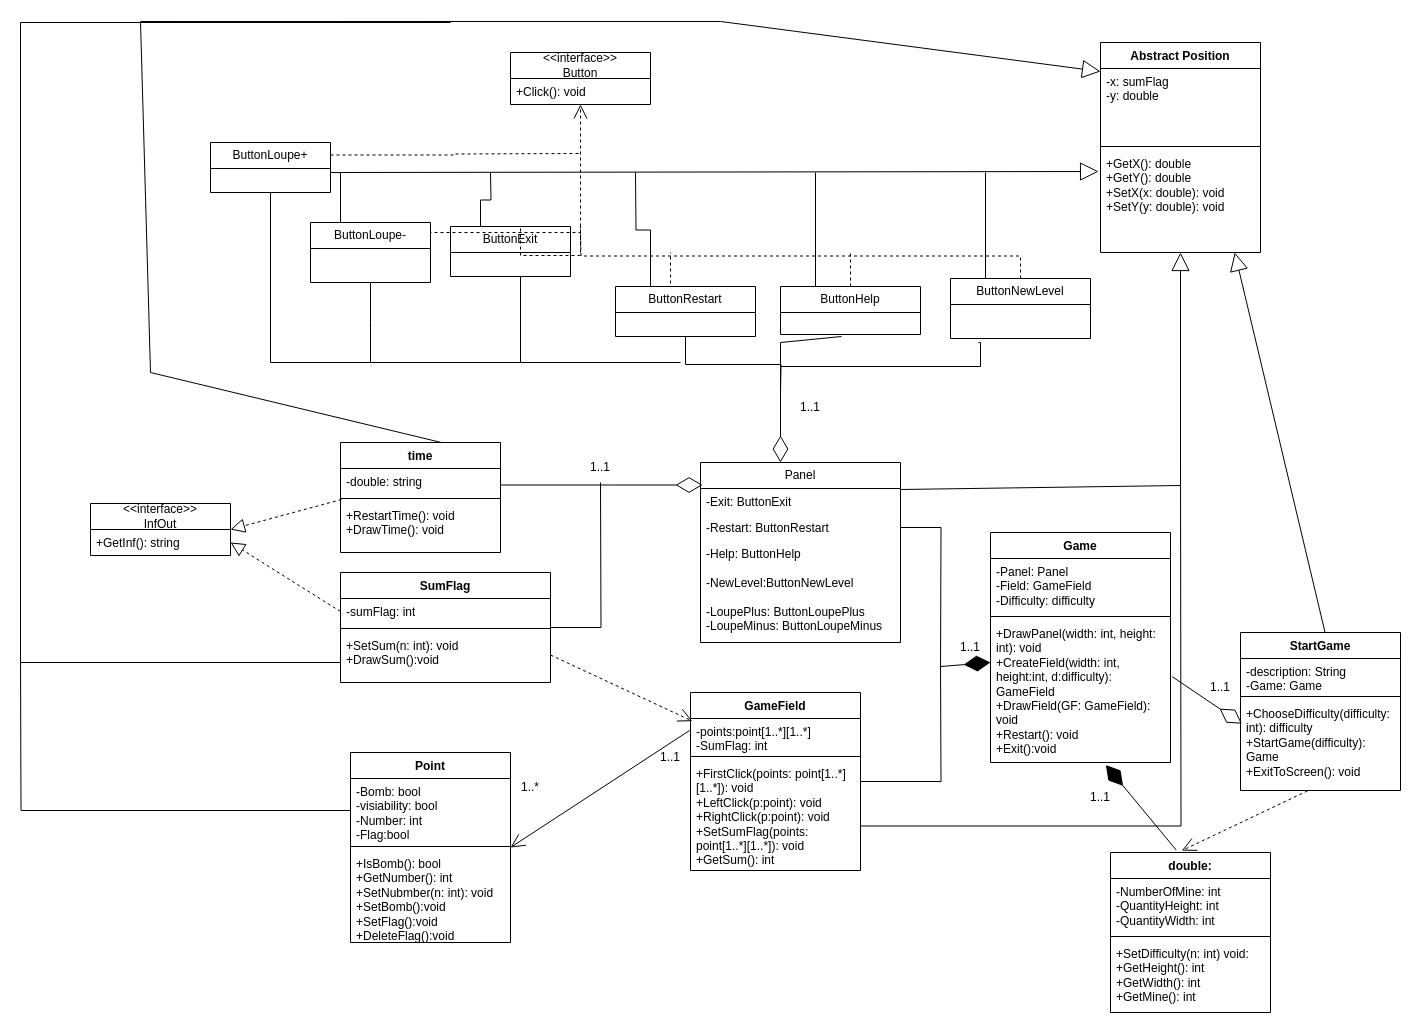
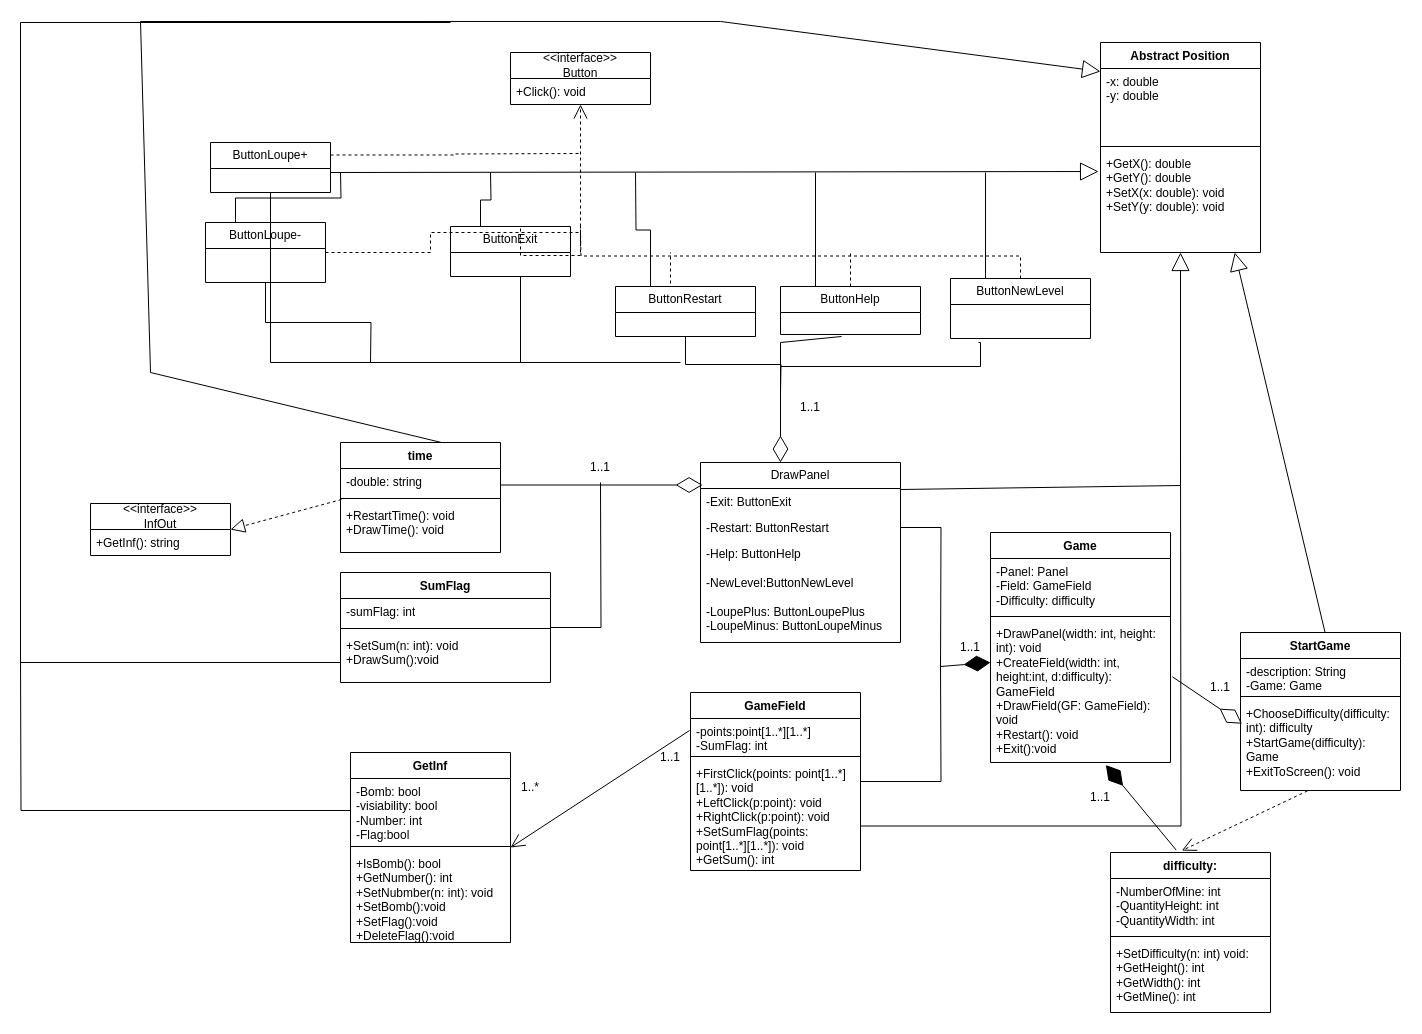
(1139, 90) -> (1135, 90)
(371, 253) -> (266, 253)
(801, 476) -> (801, 476)
(290, 580) -> none
(620, 687) -> none
(431, 767) -> (431, 767)
(1191, 867) -> (1191, 867)
